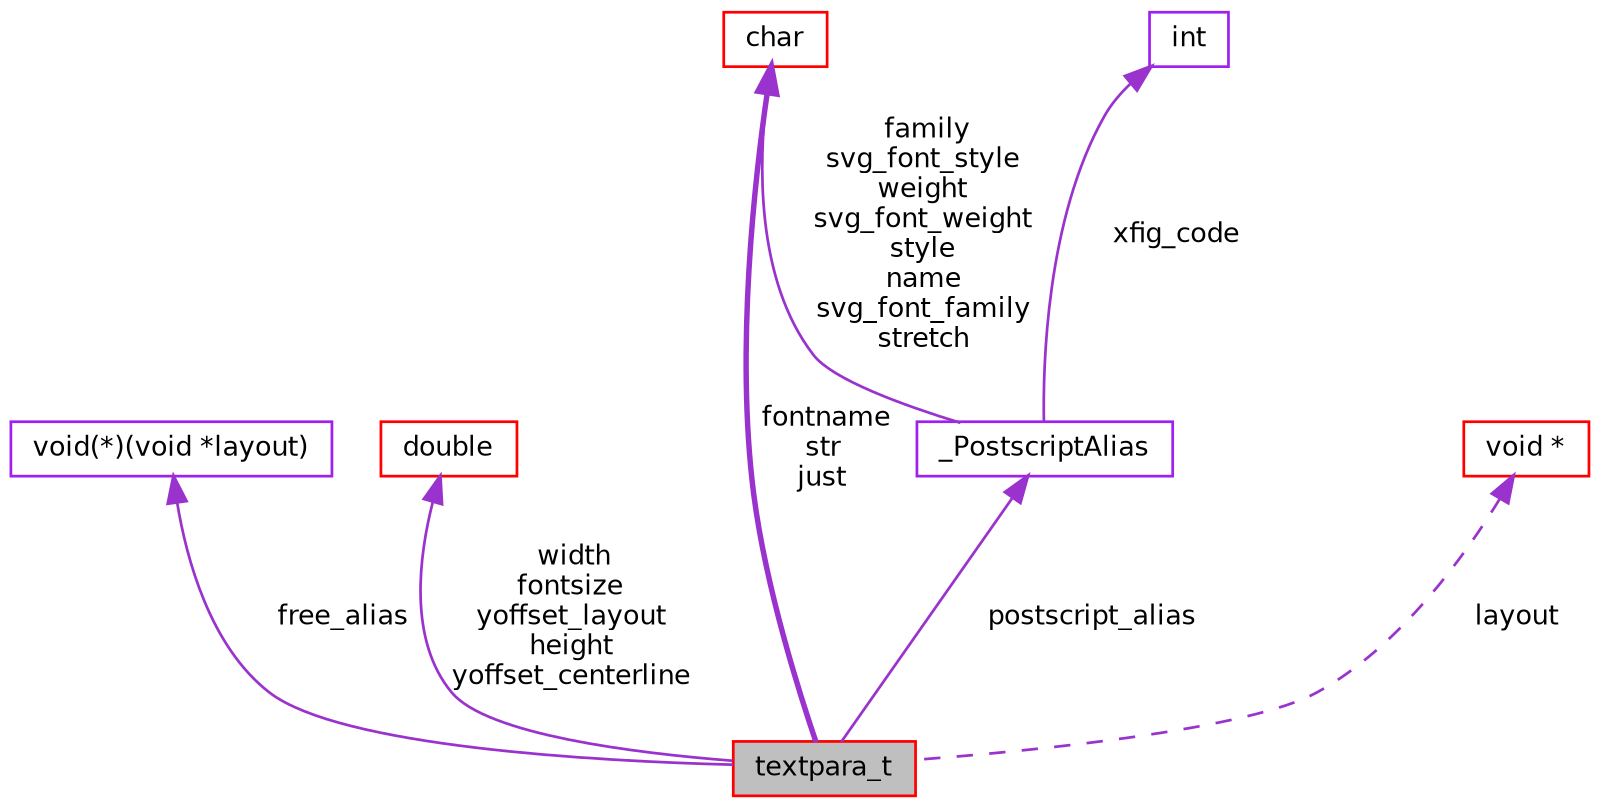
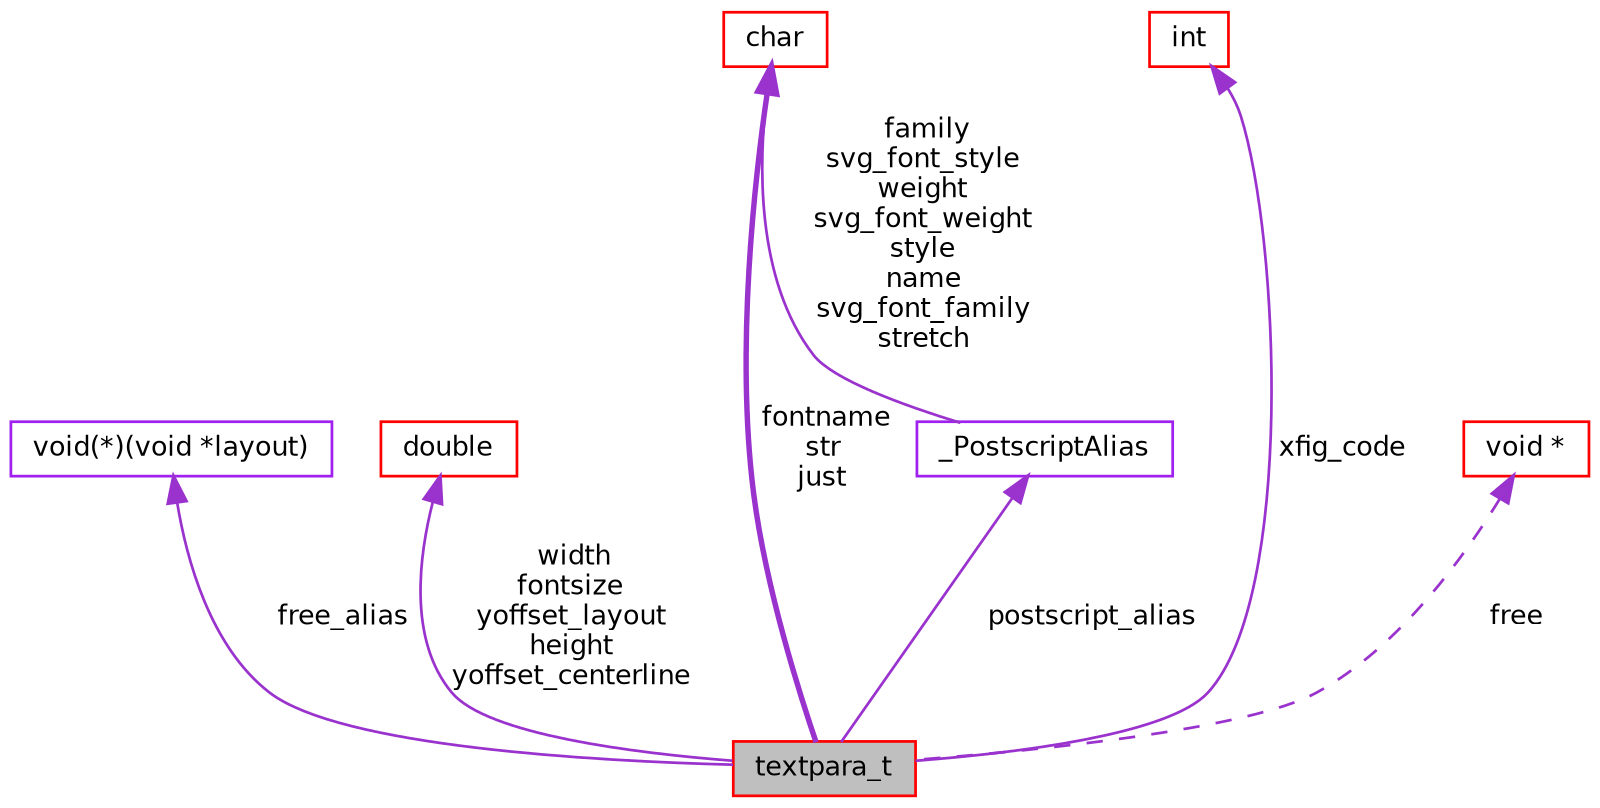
(1189, 39) -> (1189, 39)
(1059, 245) -> (1260, 545)
(1513, 618) -> (1513, 618)
